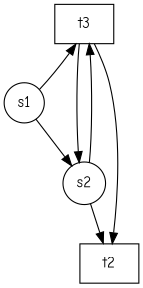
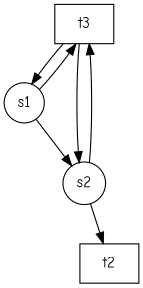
(117, 137) -> (50, 59)
